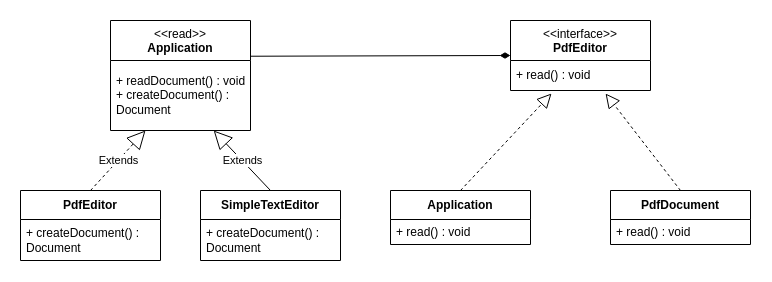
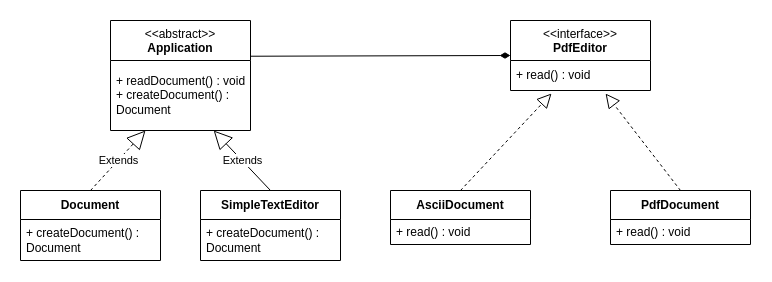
(181, 42) -> (181, 42)
(91, 206) -> (91, 206)
(461, 206) -> (461, 206)
